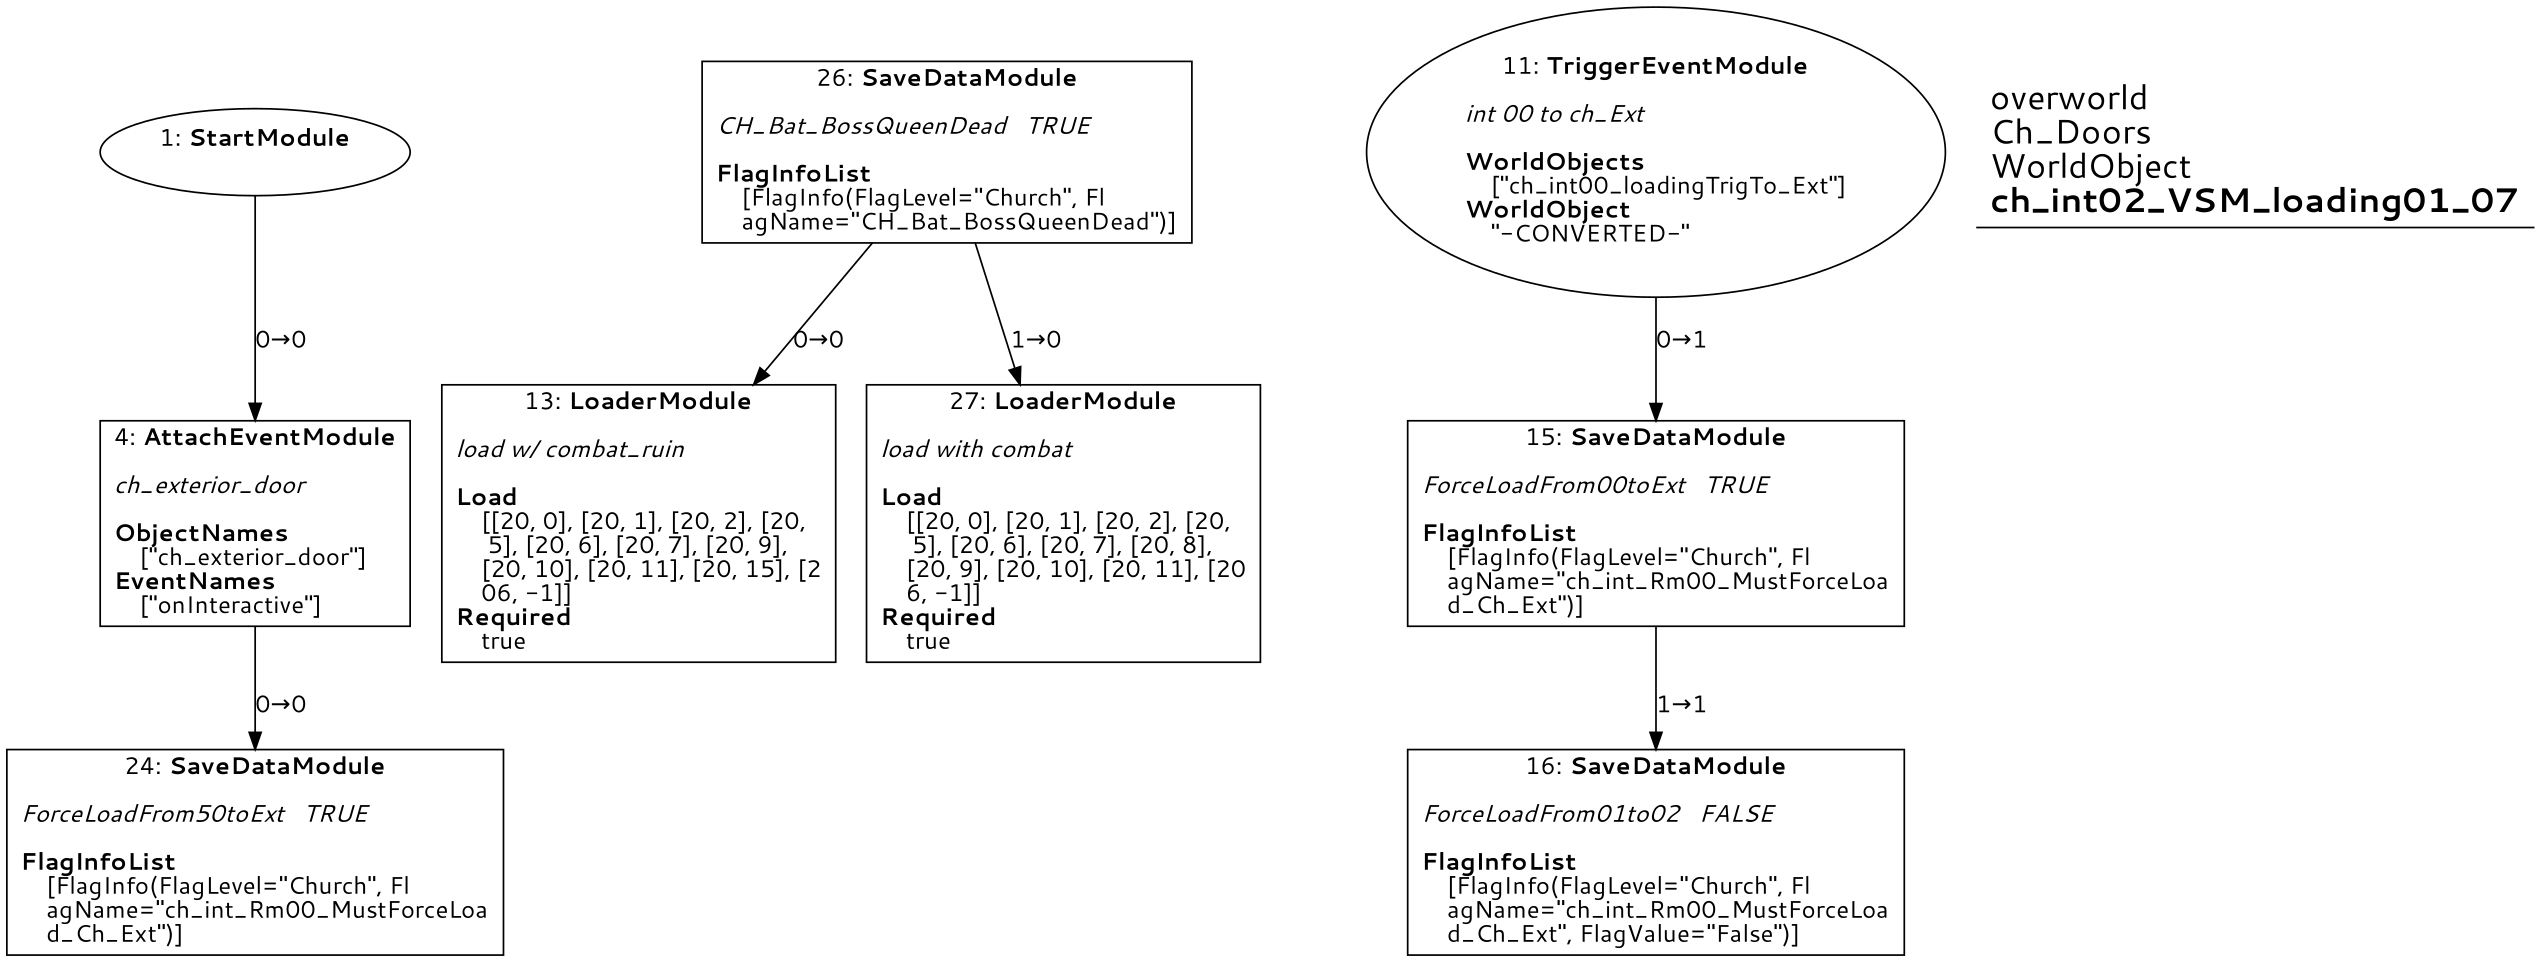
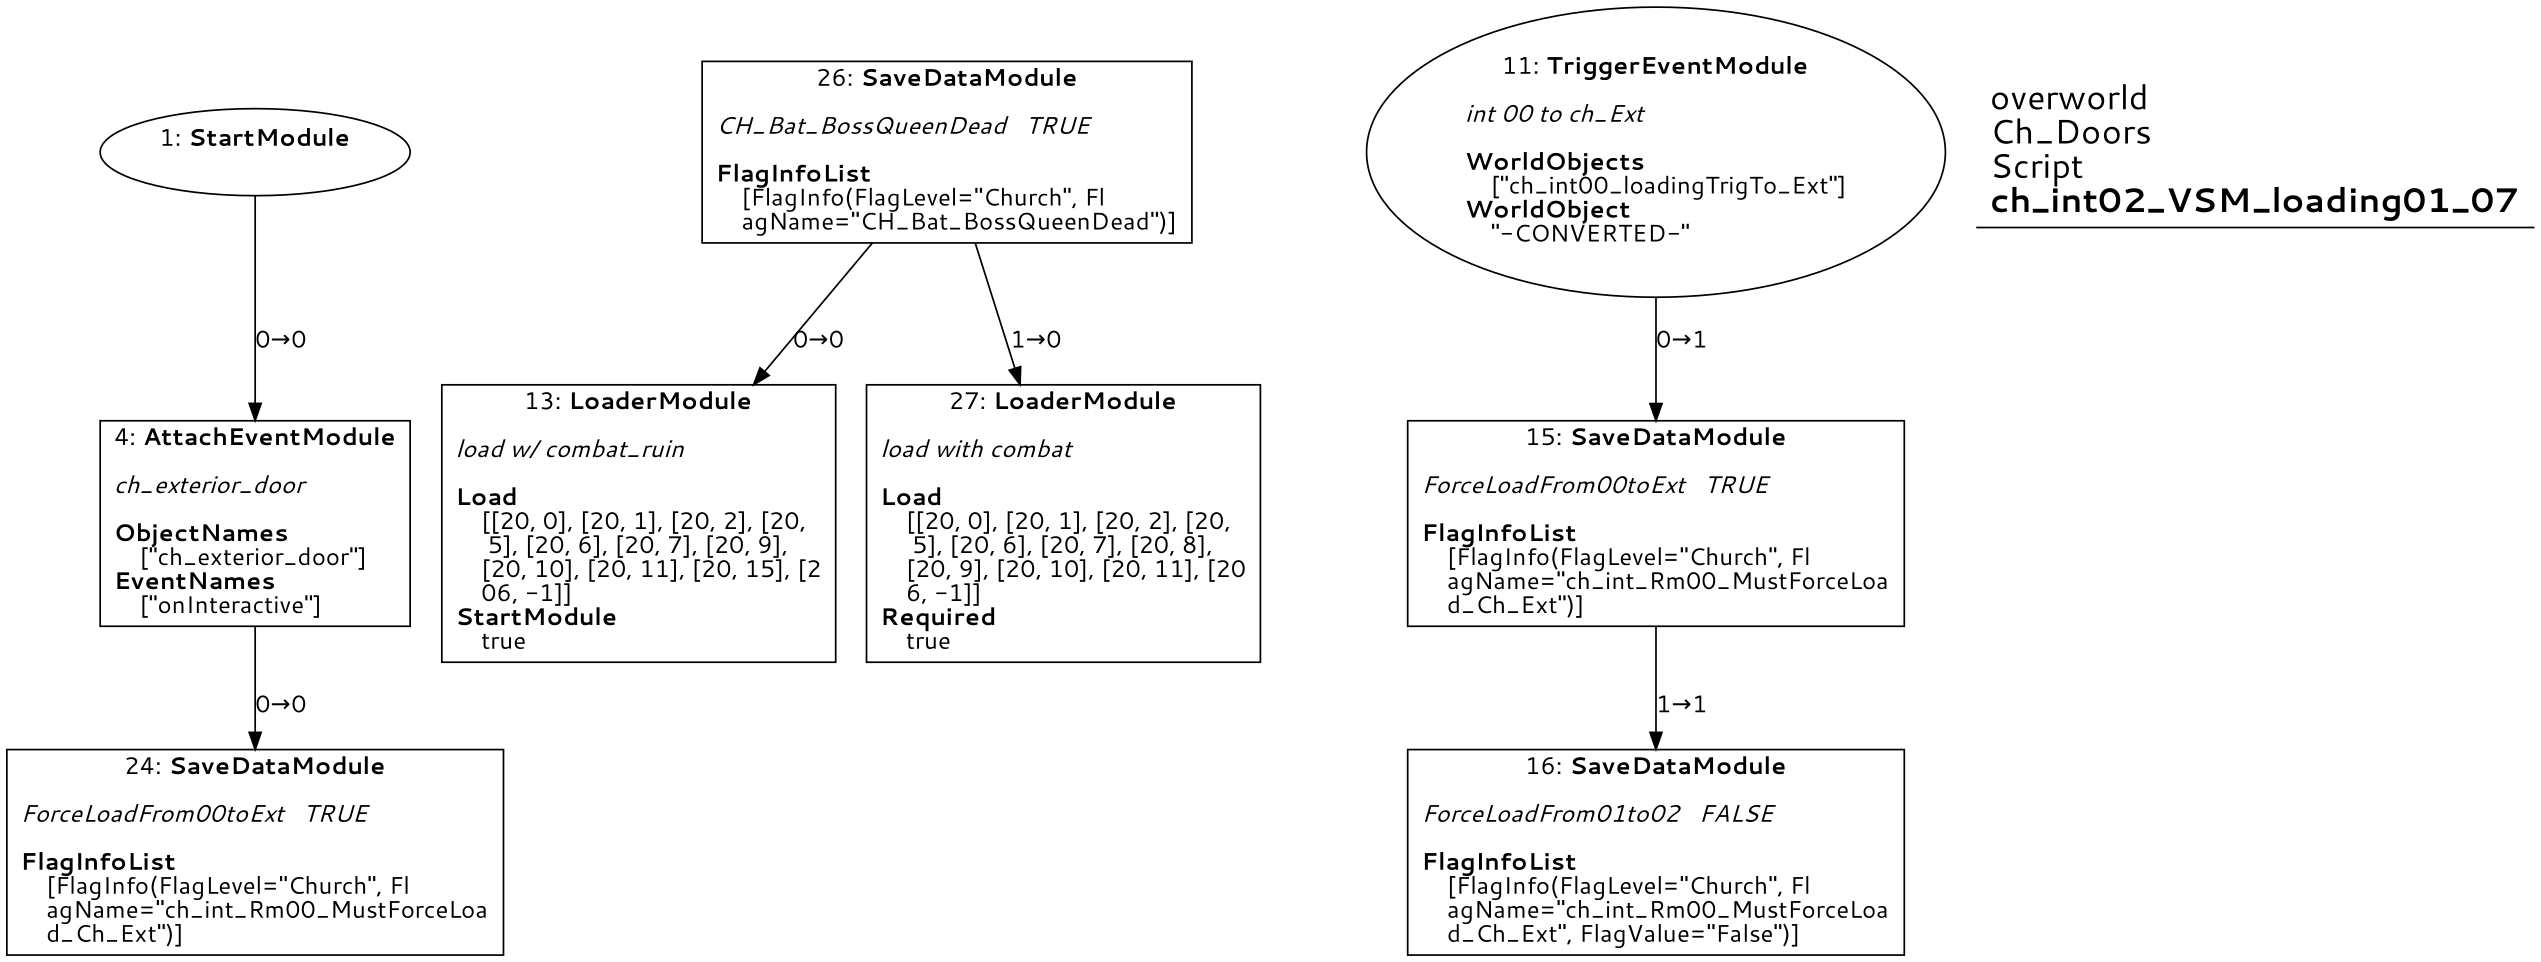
(2091, 168) -> (2037, 168)
(514, 618) -> (537, 618)
(194, 815) -> (194, 815)
